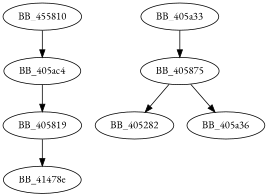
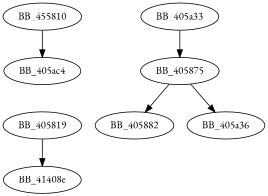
(42, 95) -> none
(134, 125) -> (134, 125)
(42, 180) -> (42, 180)
